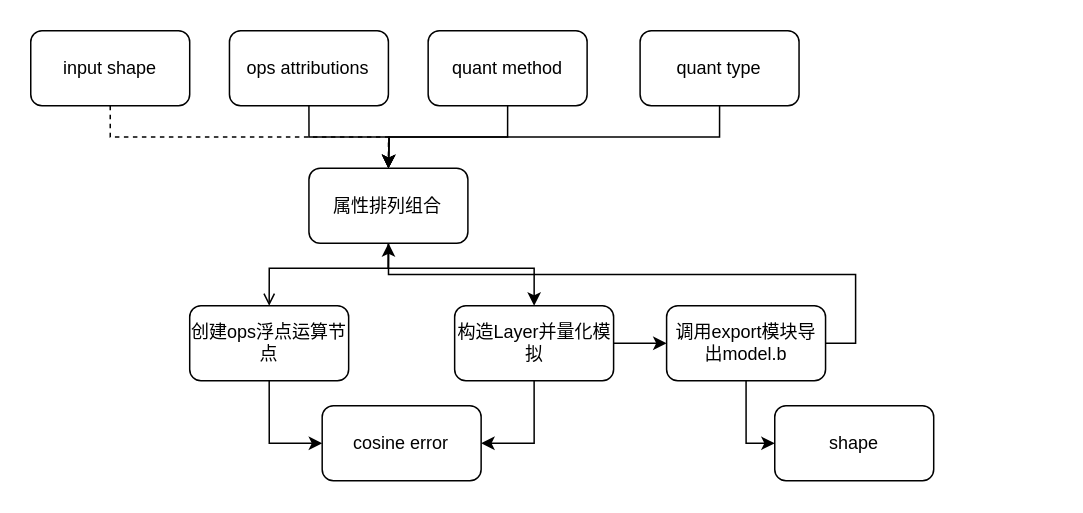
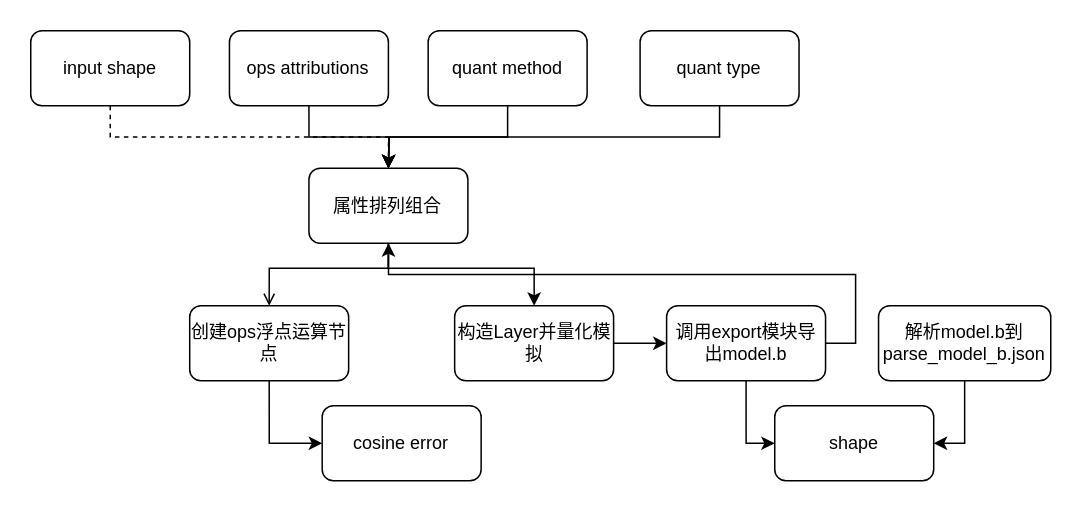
none -> (965, 343)
none -> (965, 422)
(534, 433) -> none
